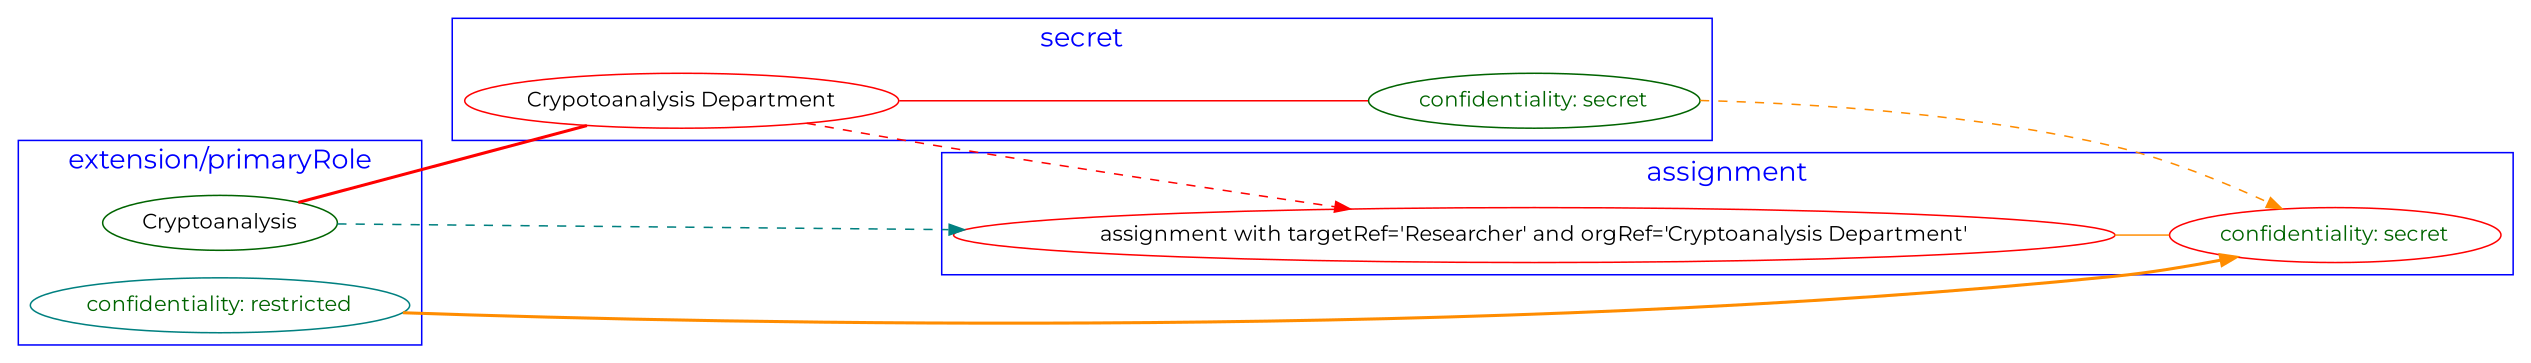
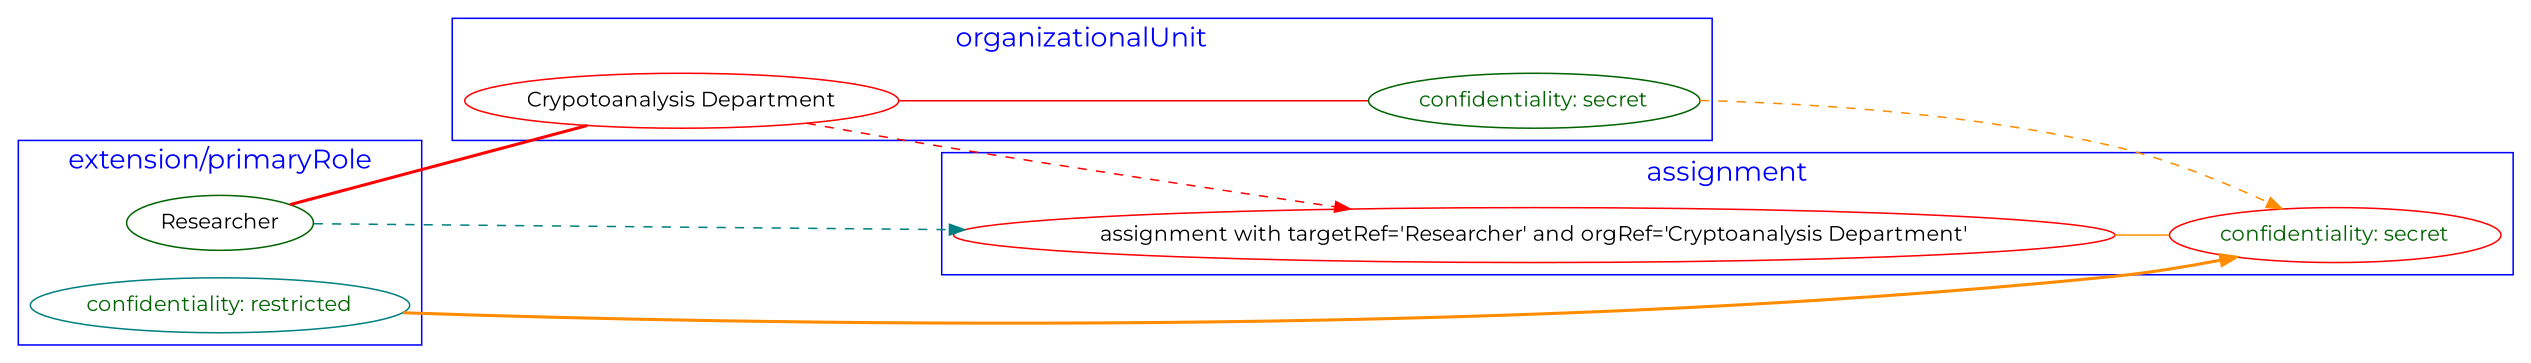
(1082, 40) -> (1082, 40)
(220, 223) -> (220, 223)
